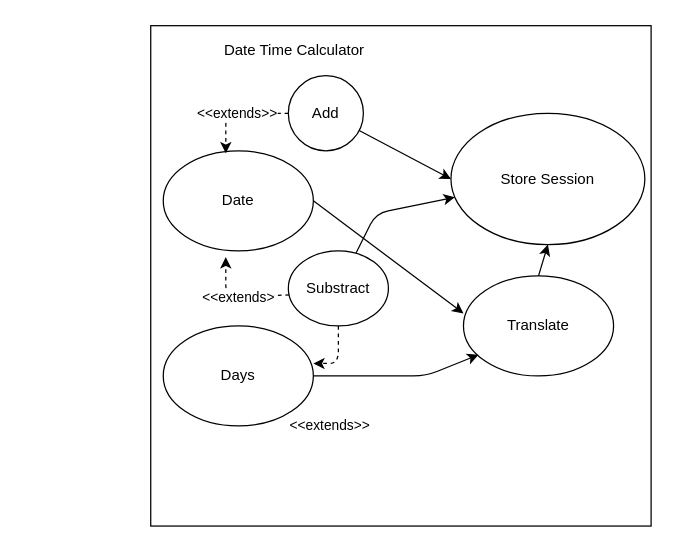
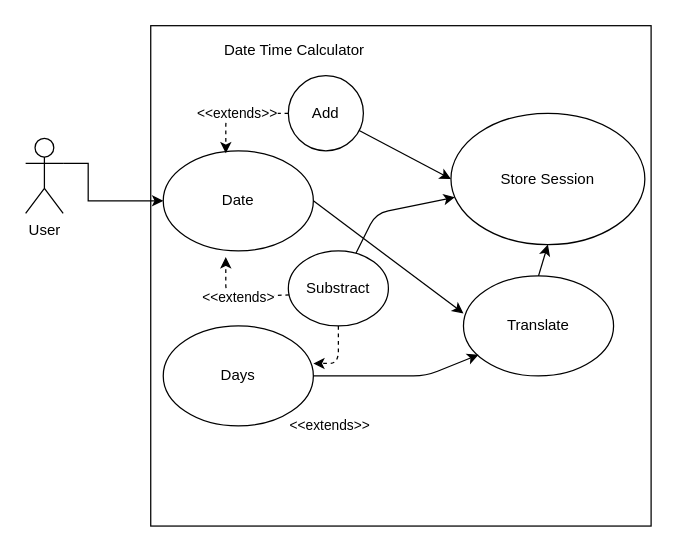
none -> (44, 176)
none -> (91, 201)
